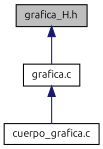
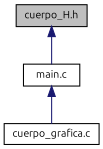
(52, 16) -> (52, 16)
(52, 75) -> (52, 75)
